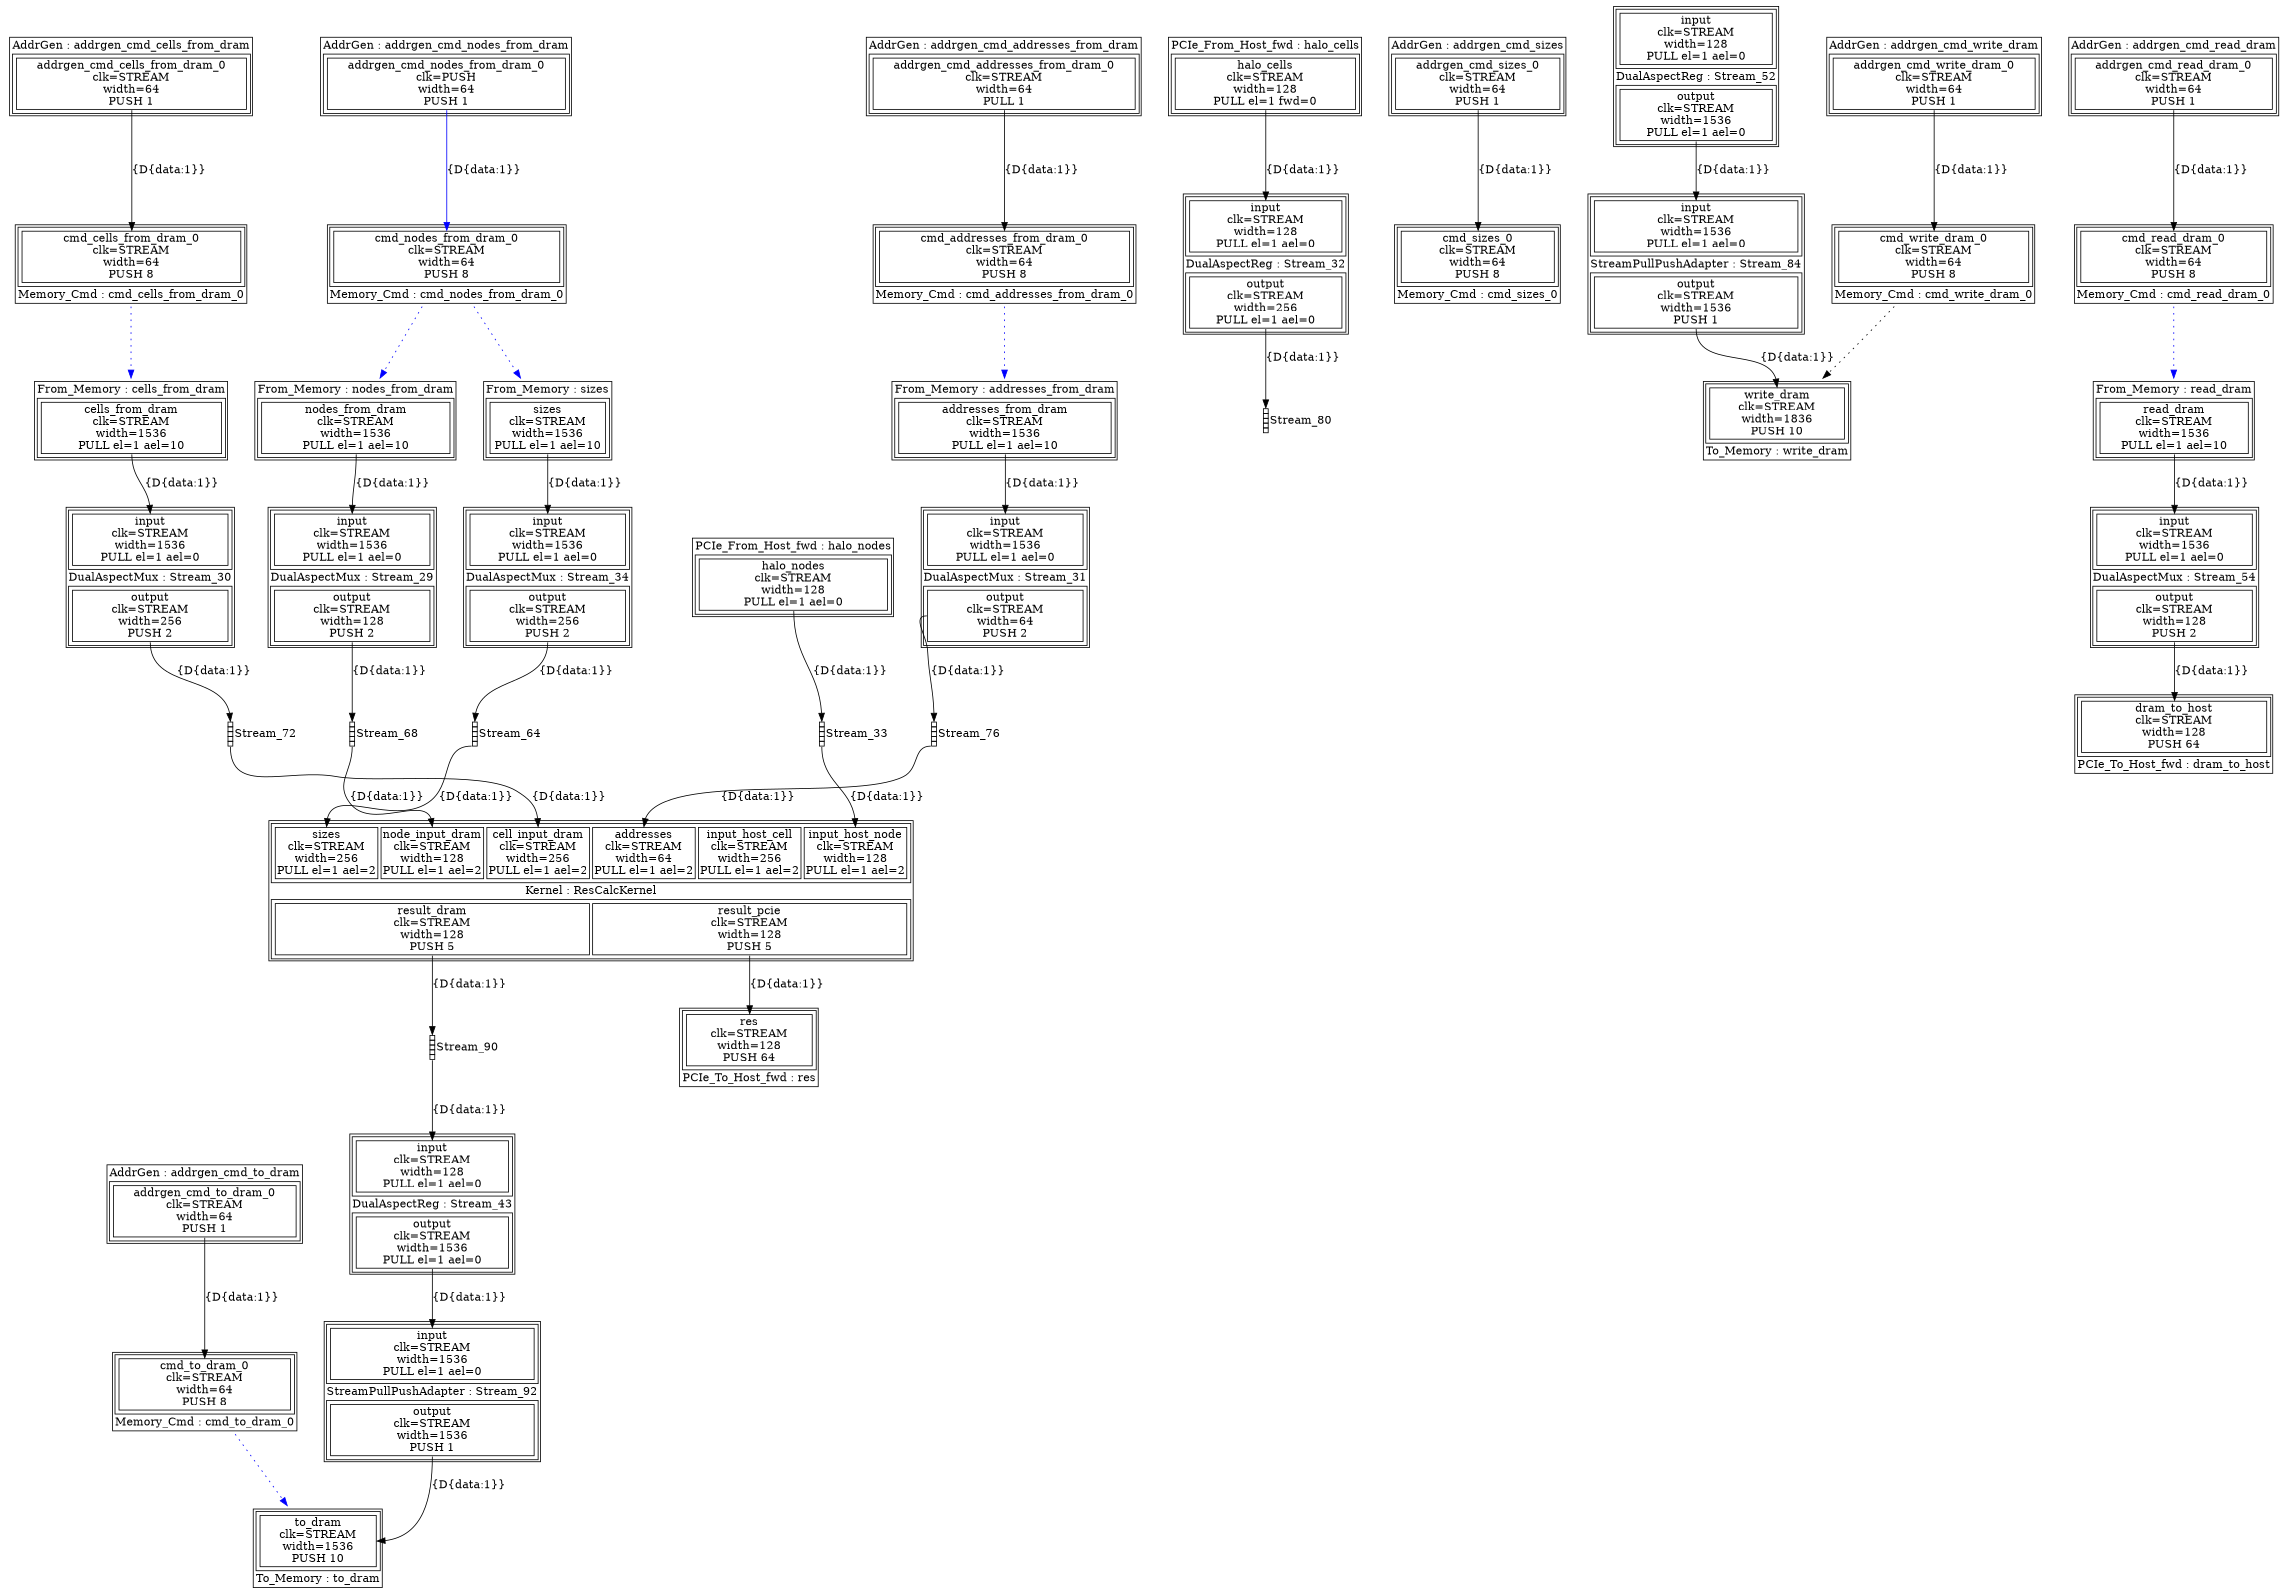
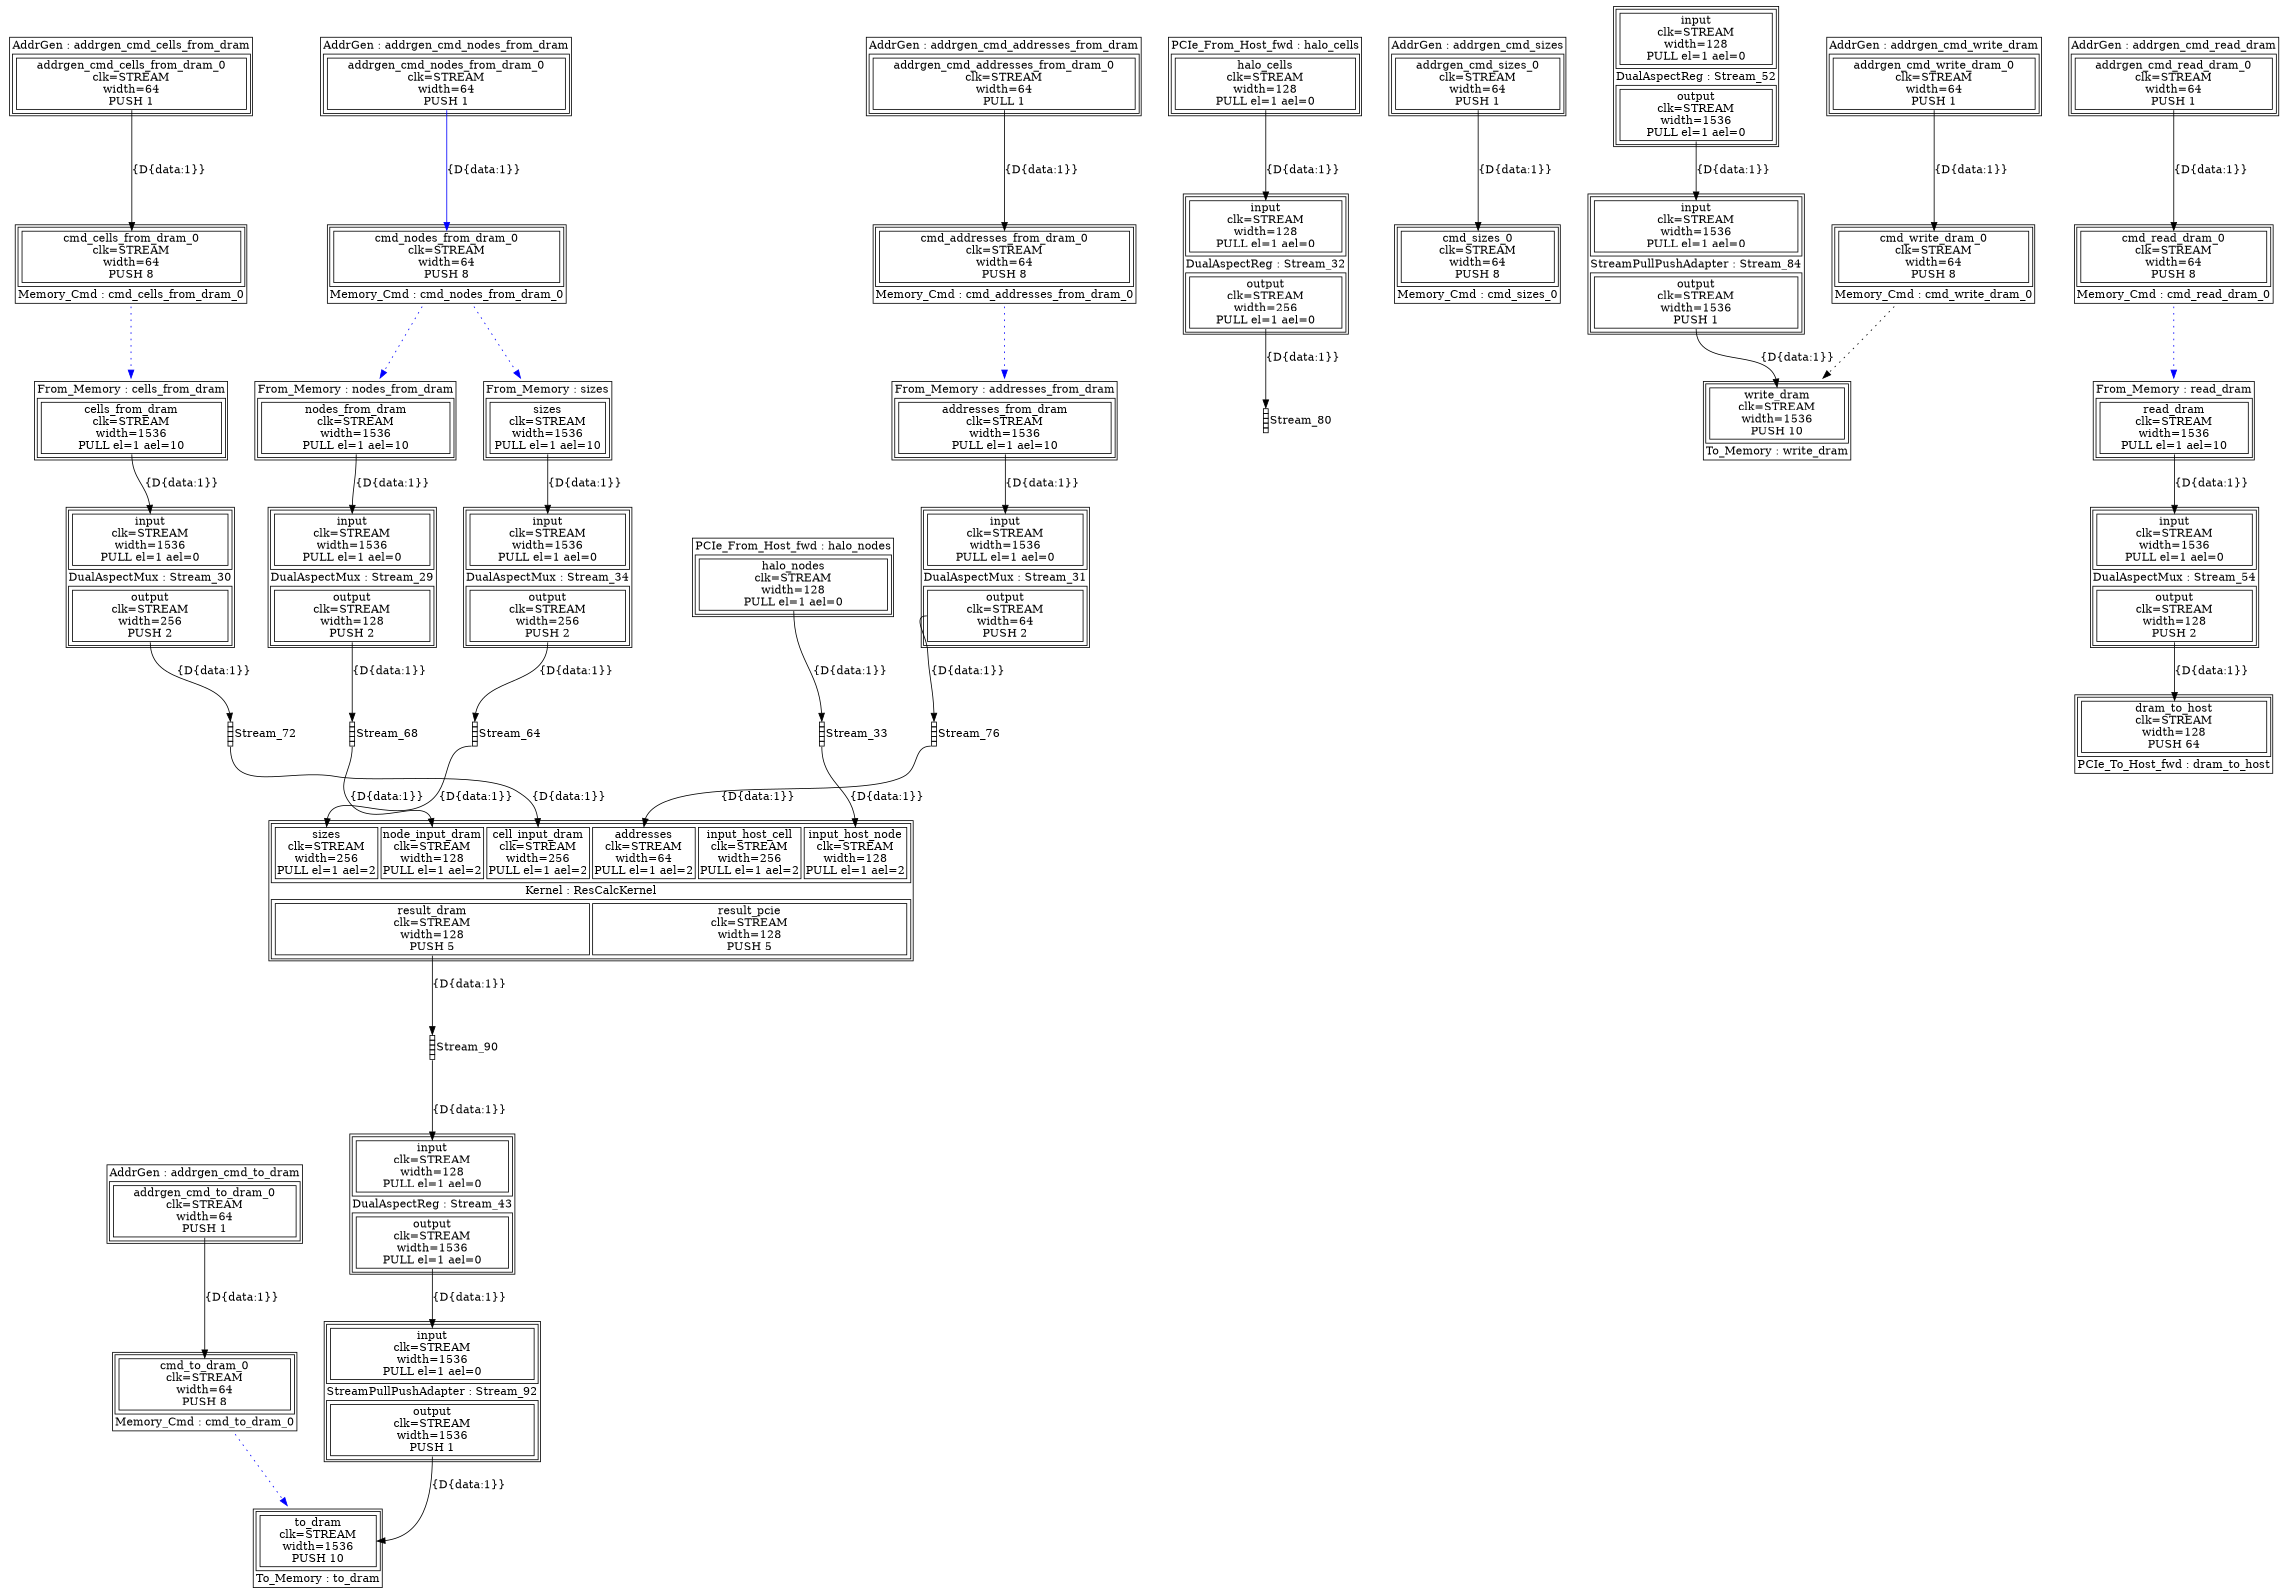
(446, 77) -> (446, 77)
(1265, 101) -> (1265, 101)
(1777, 419) -> (1777, 419)
(749, 1047) -> none
